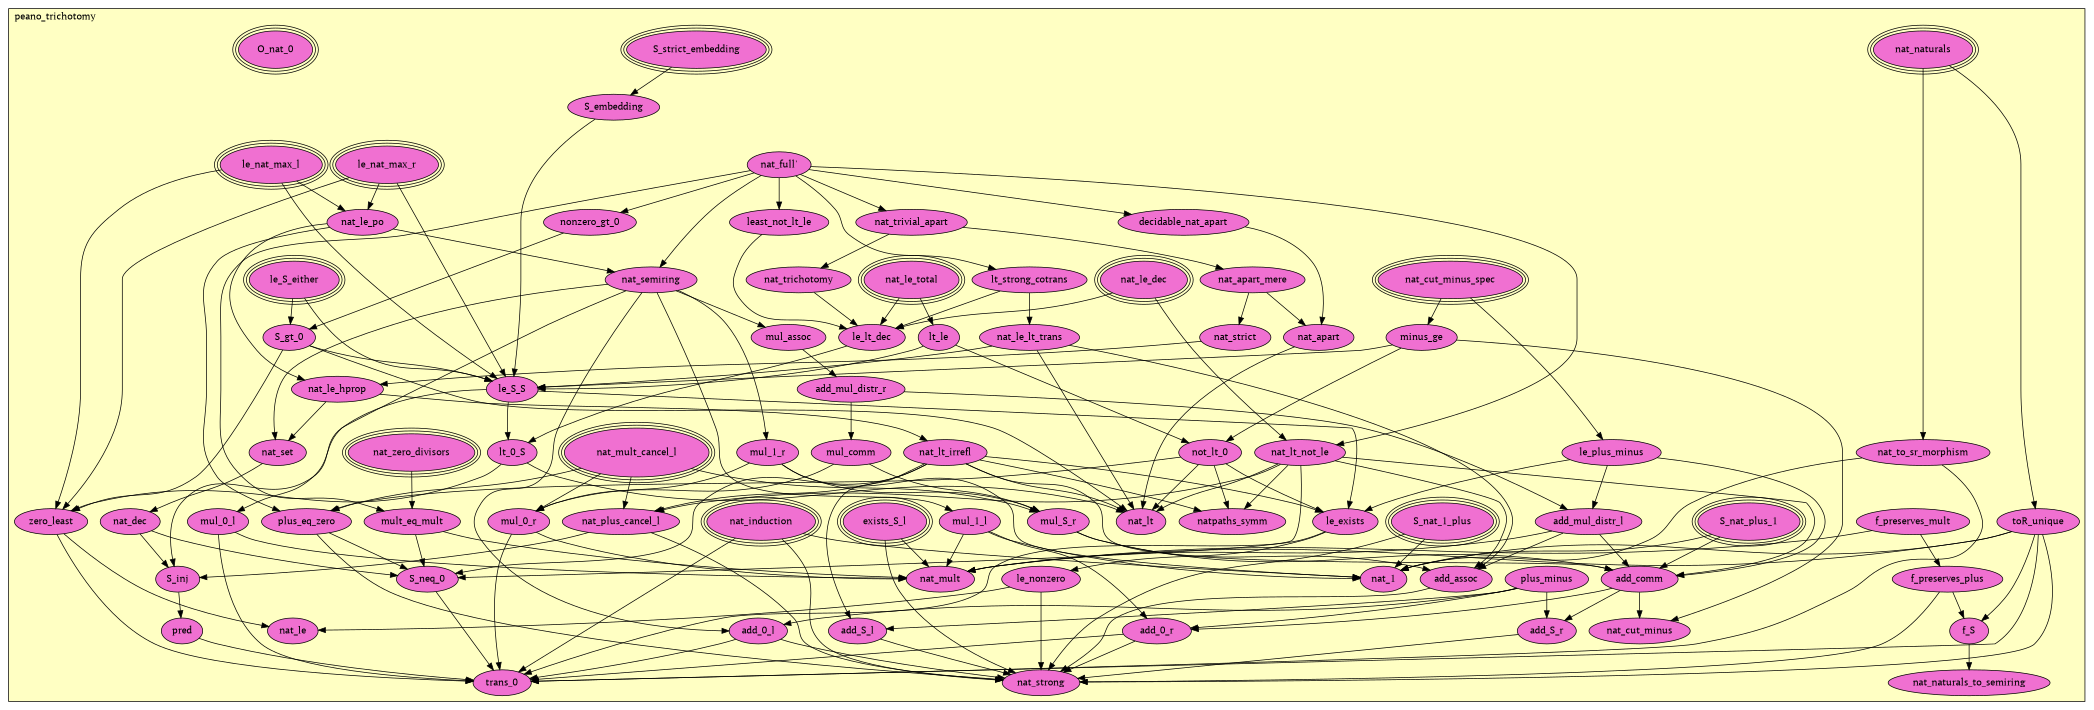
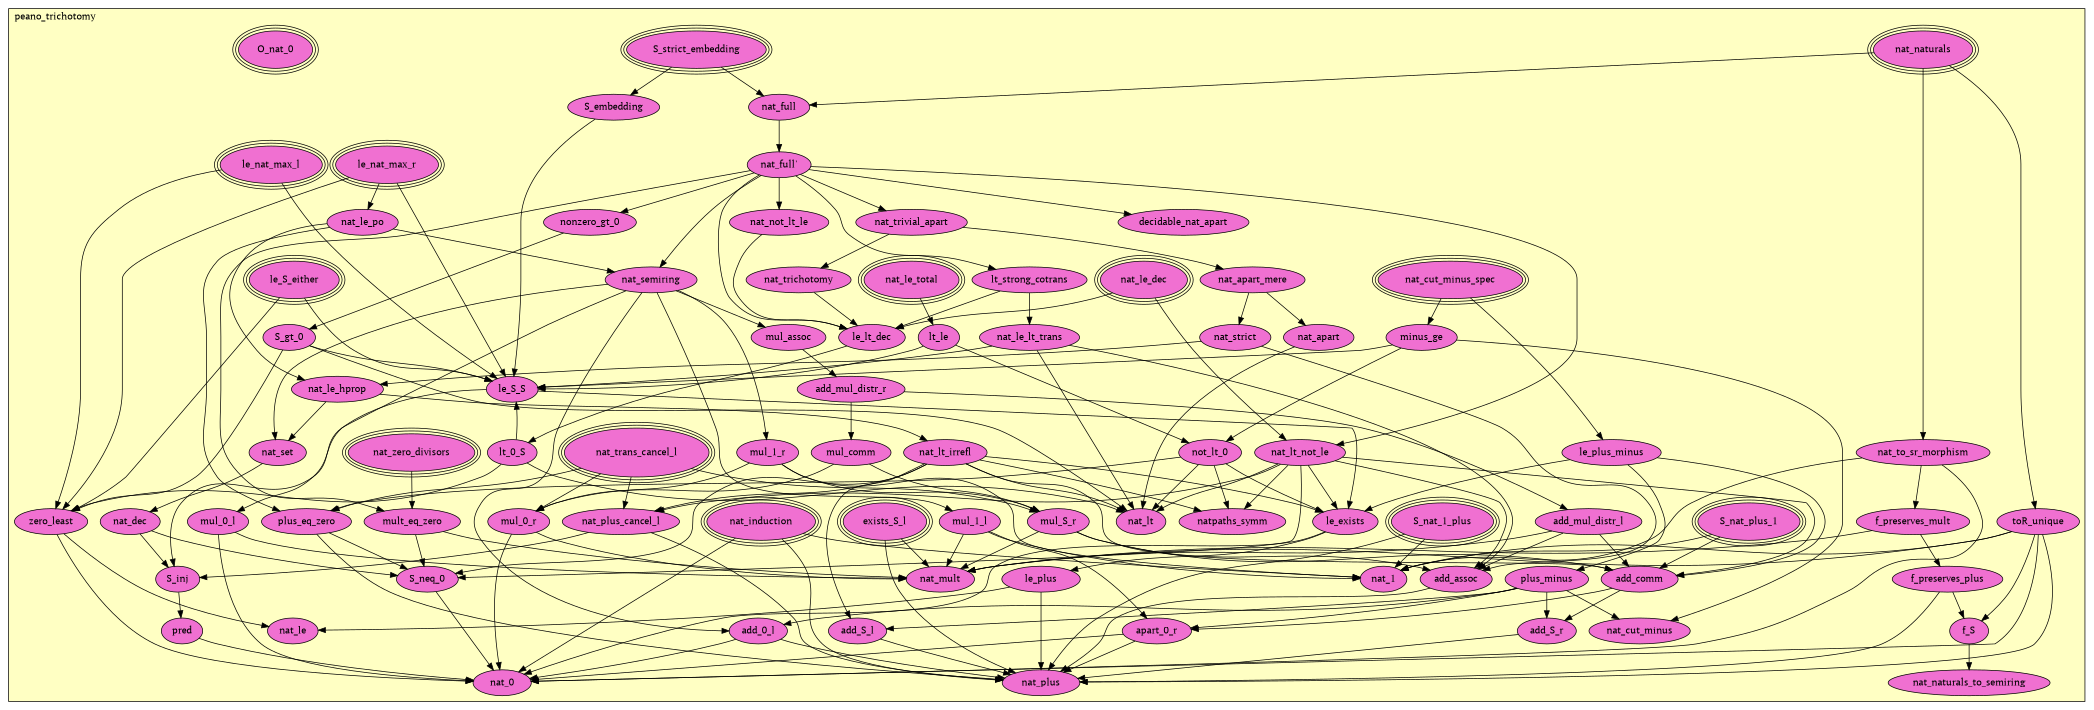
none -> (779, 107)
(318, 194) -> none
(779, 222) -> (779, 222)
(1306, 255) -> none
(292, 308) -> (185, 409)
(892, 308) -> (725, 287)
(507, 417) -> (517, 425)
(637, 453) -> (637, 453)
none -> (1546, 471)
none -> (1919, 483)
none -> (1321, 484)
(1600, 486) -> (1659, 540)
(412, 522) -> (412, 522)
none -> (1003, 549)
(1041, 579) -> (1041, 579)
(1640, 602) -> (1589, 603)
(1157, 631) -> (1157, 631)
(502, 683) -> (502, 683)
(1041, 683) -> (1041, 683)
